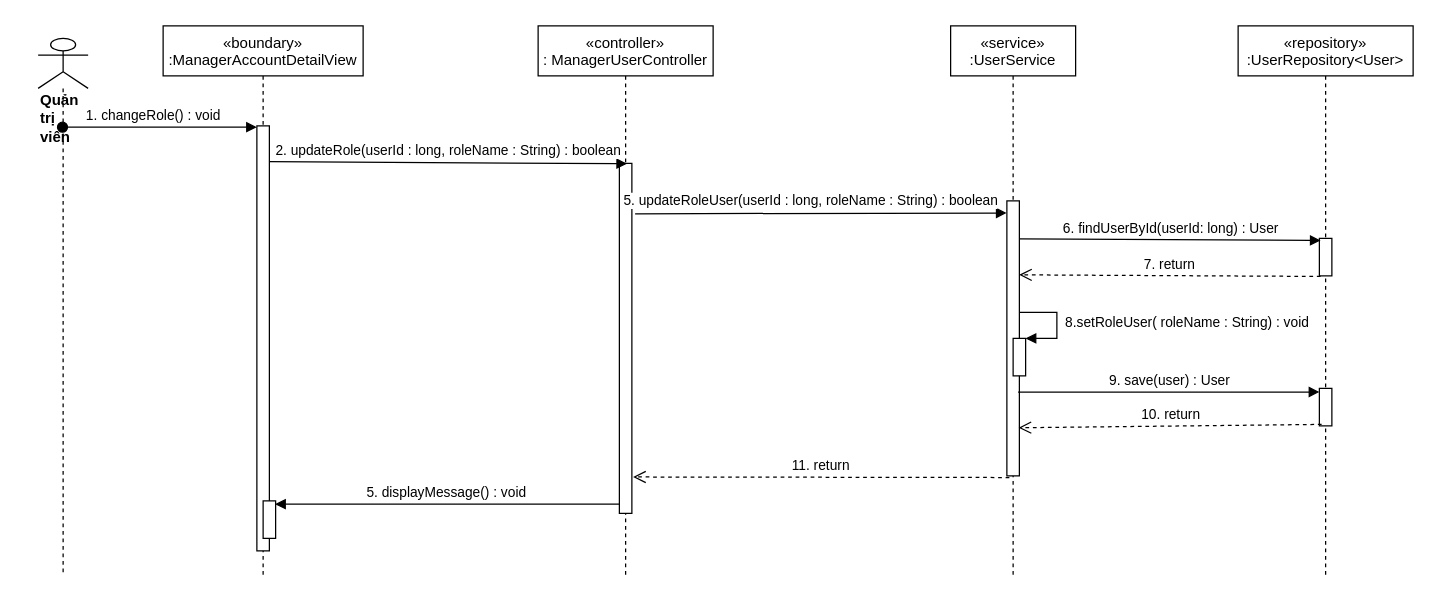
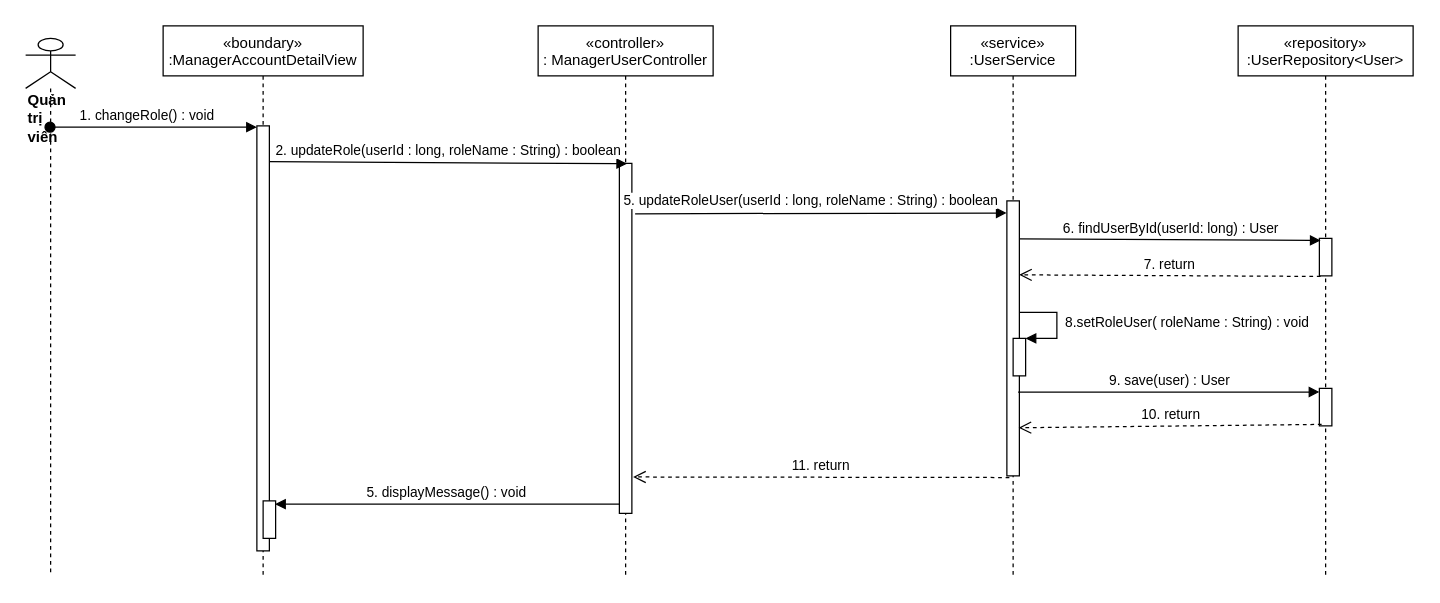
(63, 307) -> (51, 307)
